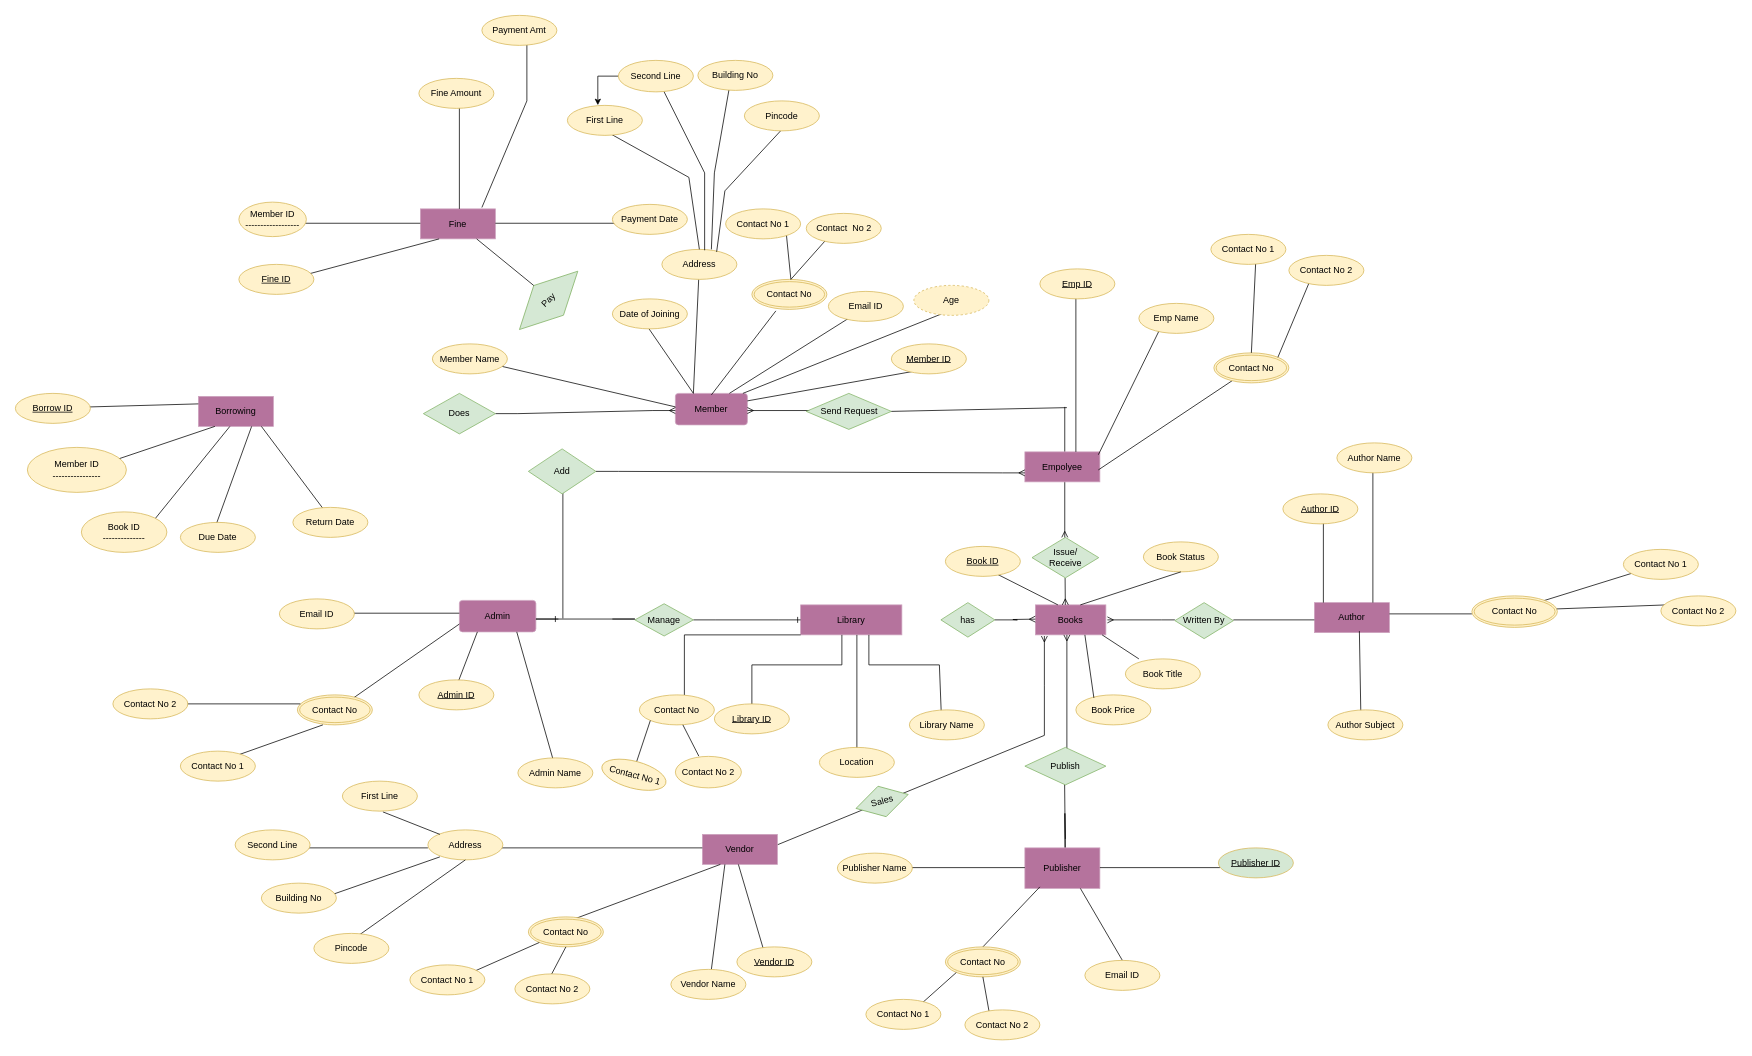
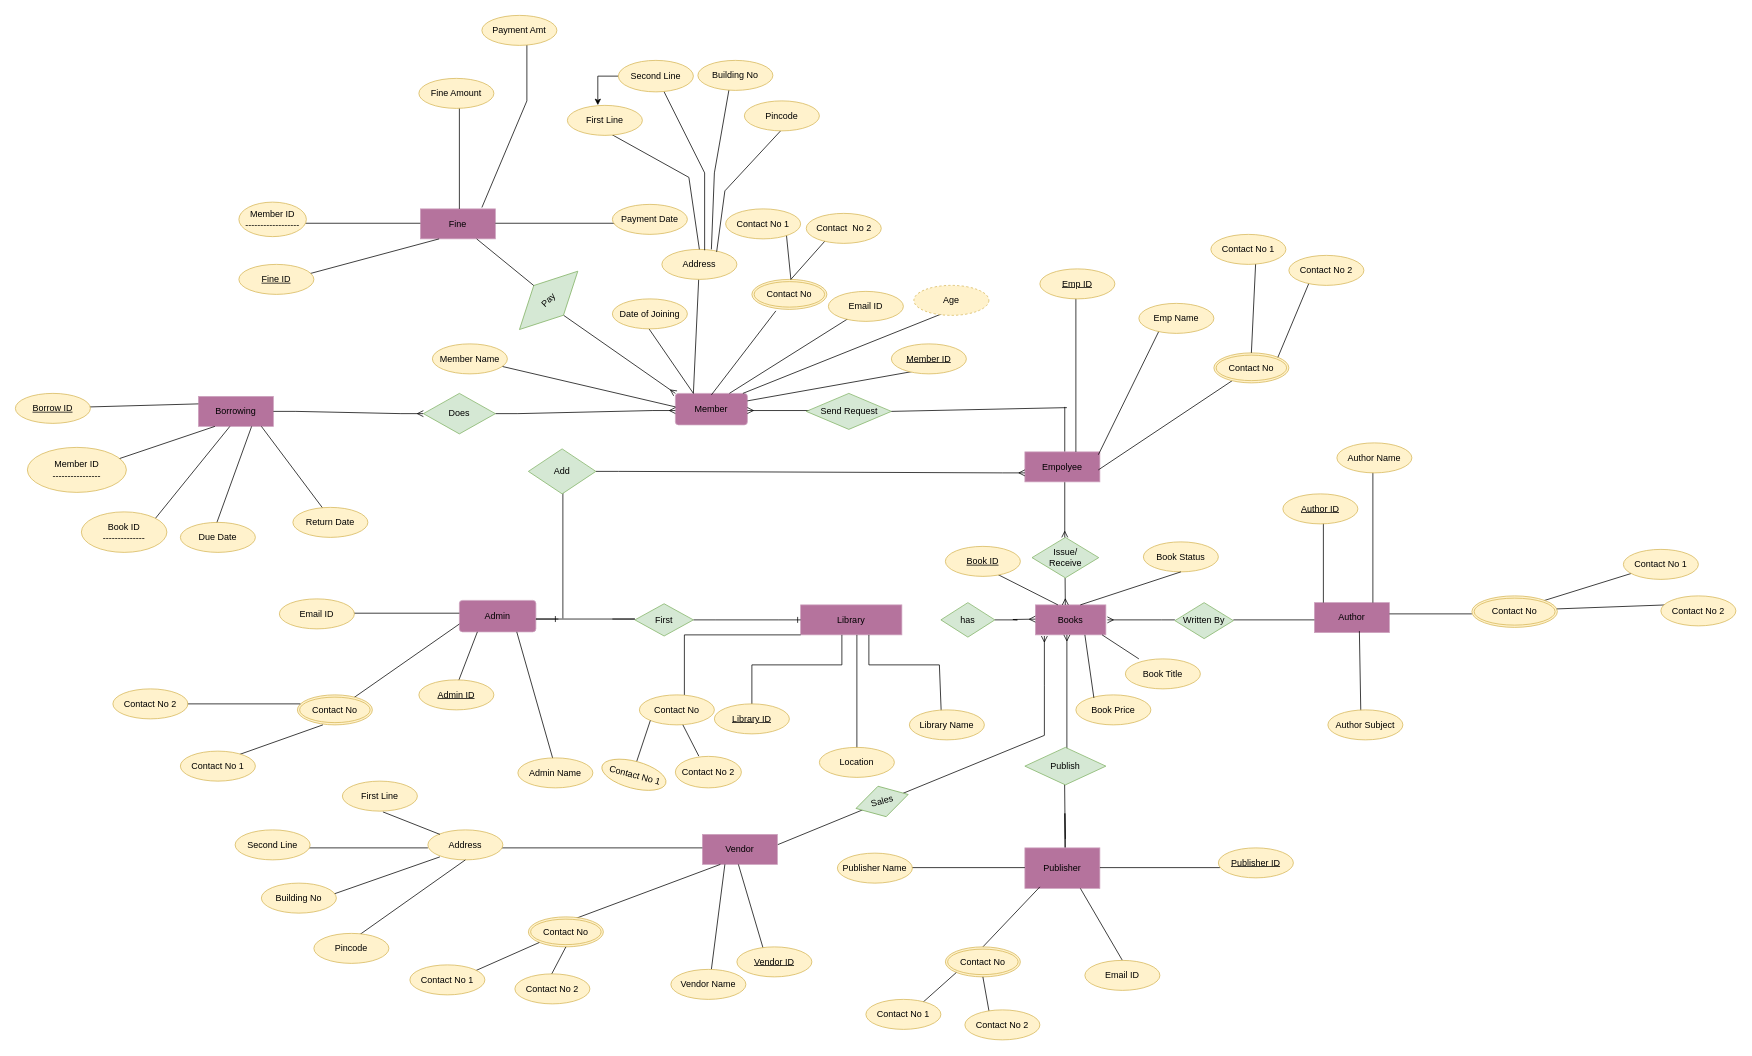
none -> (619, 354)
none -> (348, 412)
(664, 620) -> (664, 620)
(1256, 863) -> (1256, 863)
